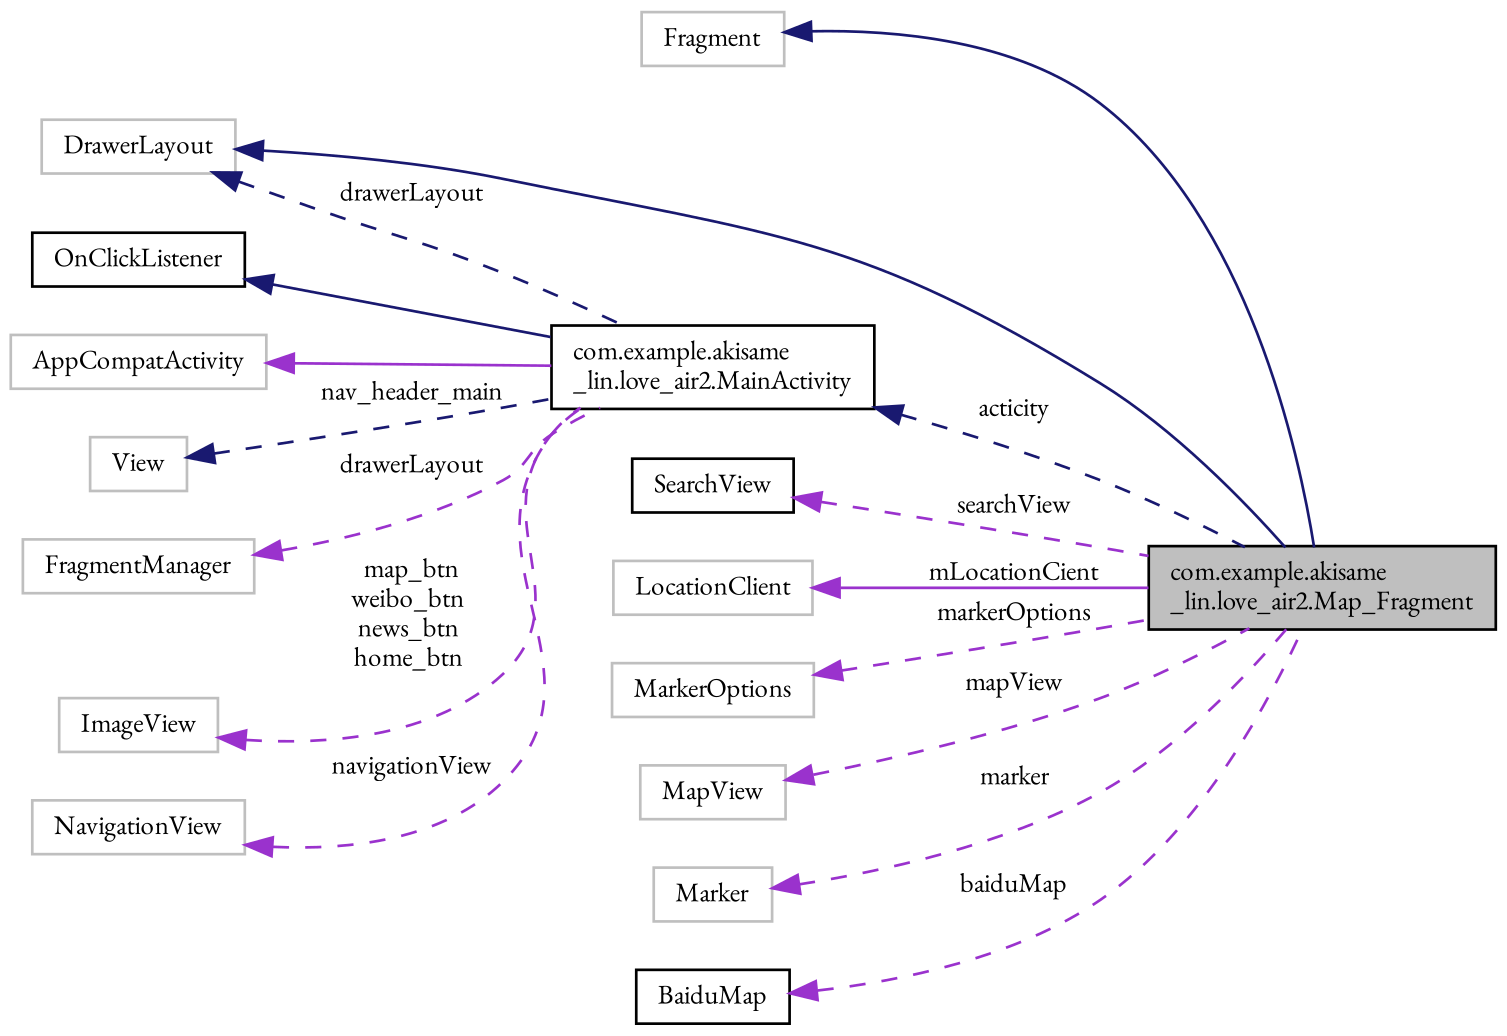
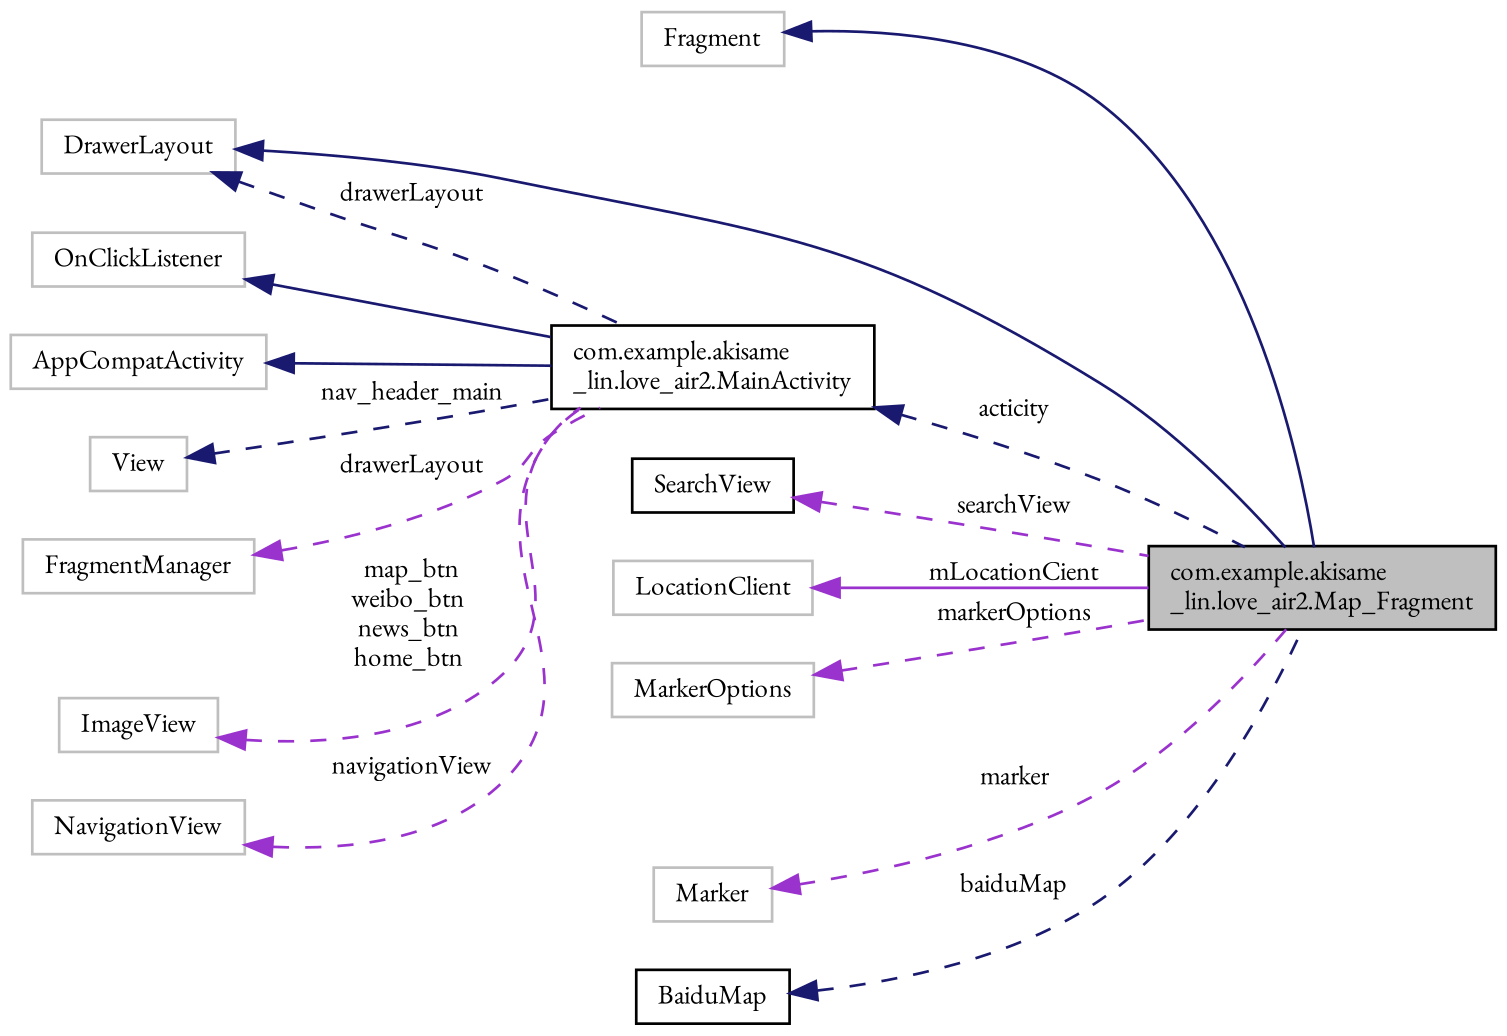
(139, 260) -> (139, 260)
(423, 365) -> (423, 365)
(713, 792) -> none
(1117, 887) -> (1117, 887)
